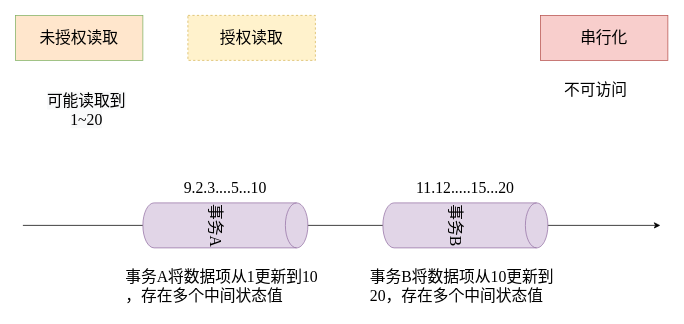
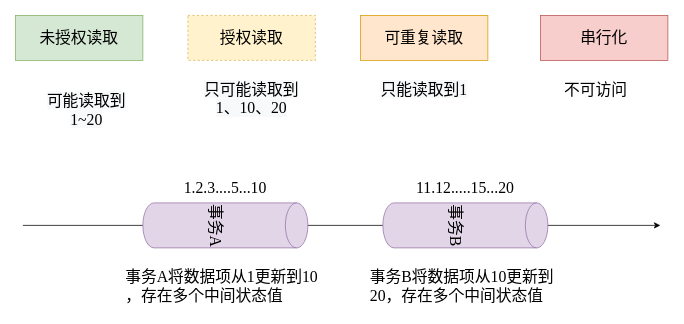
(79, 38) -> (79, 38)
none -> (424, 38)
none -> (424, 90)
none -> (252, 105)
(225, 188) -> (225, 188)
